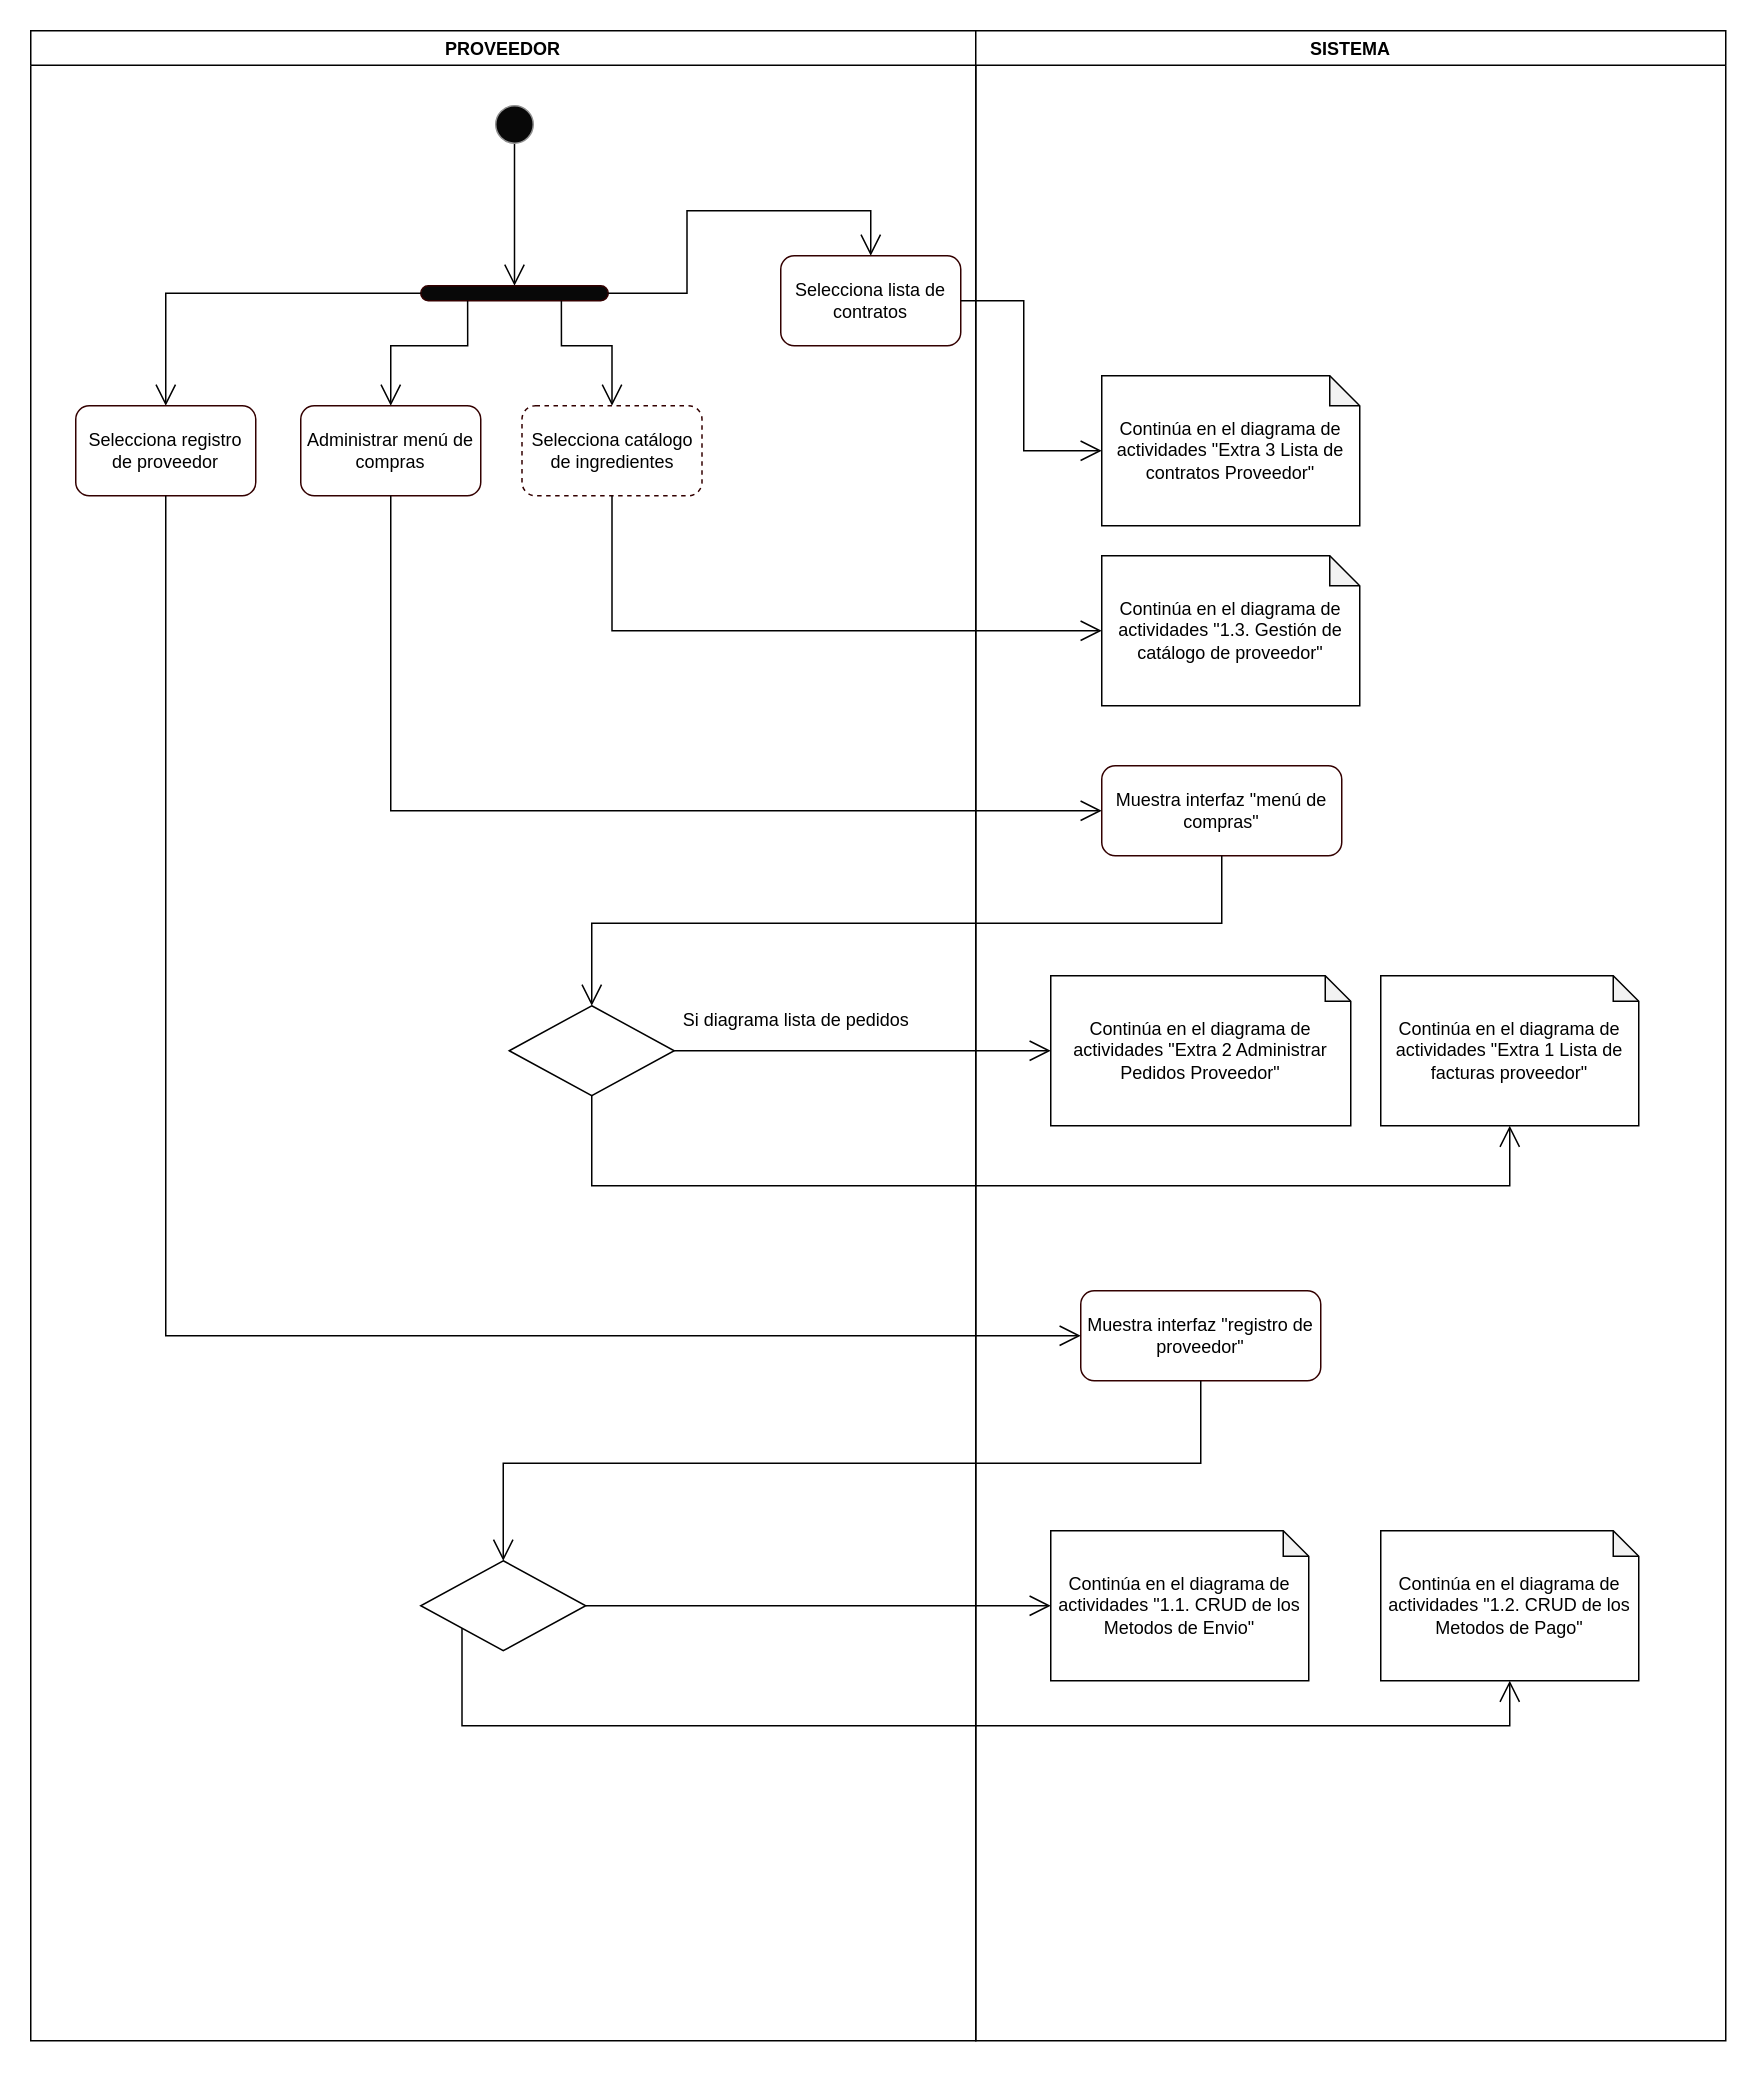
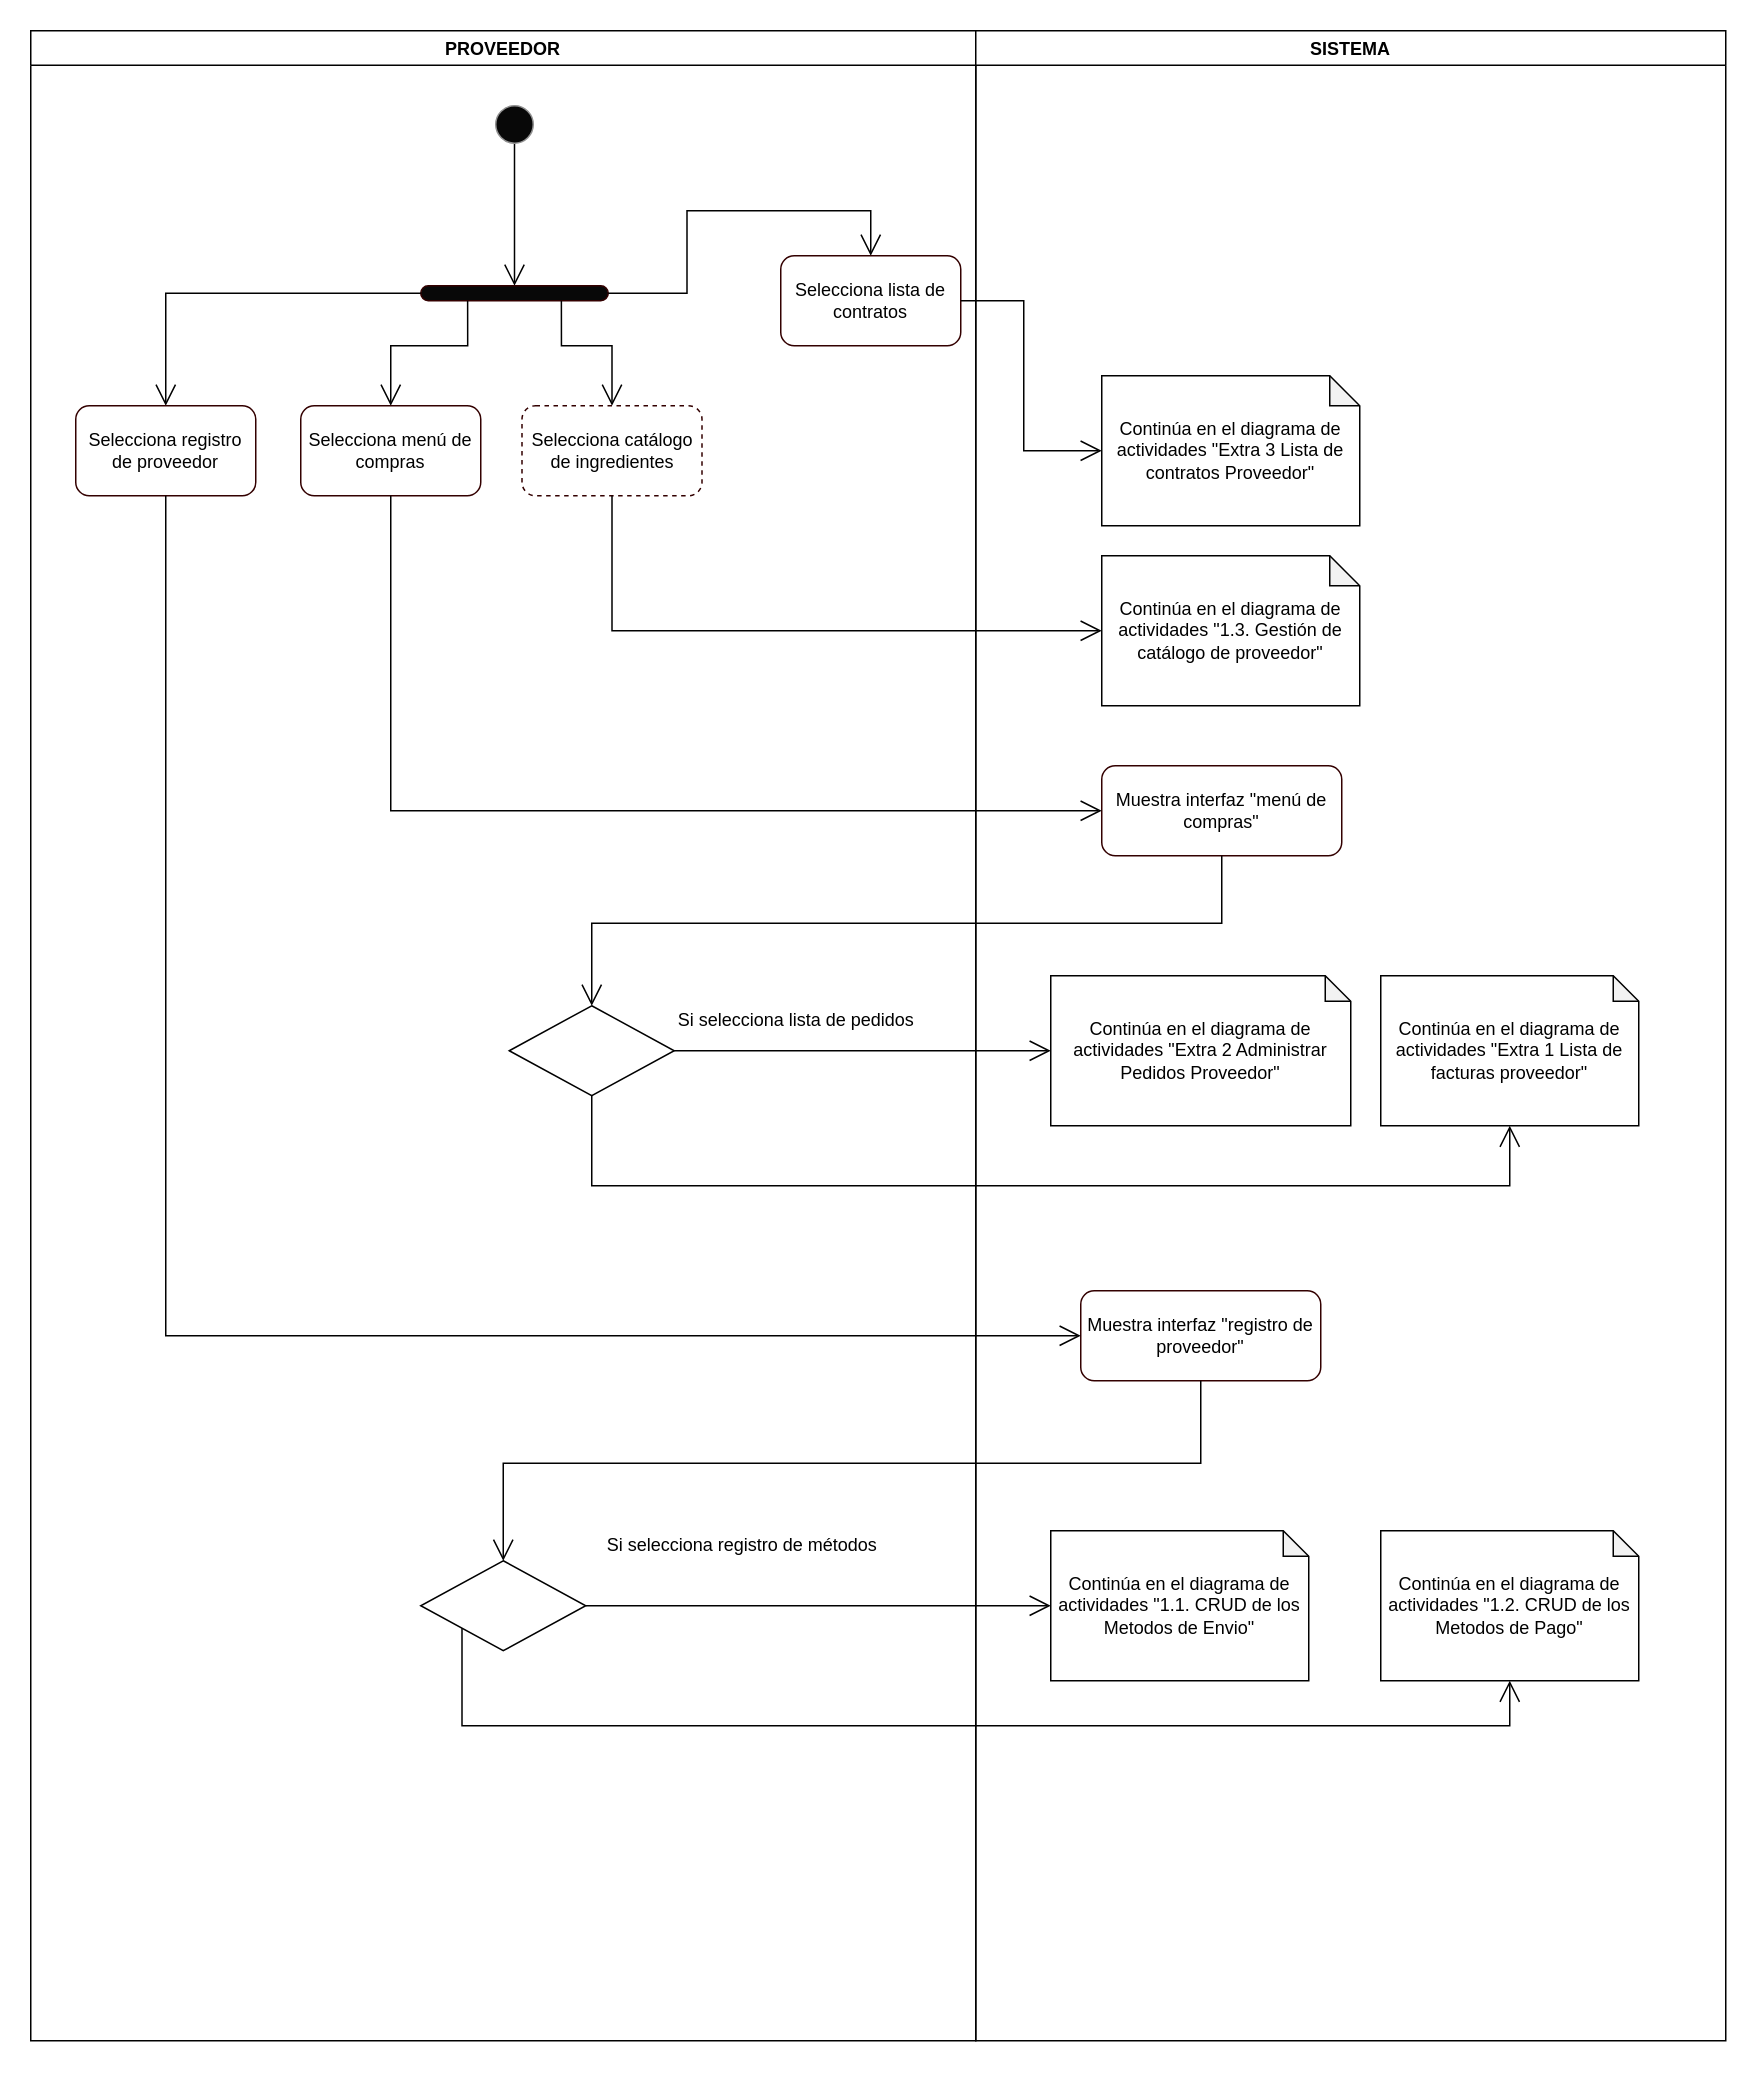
(391, 451) -> (391, 451)
(797, 1021) -> (797, 1021)
none -> (742, 1546)
